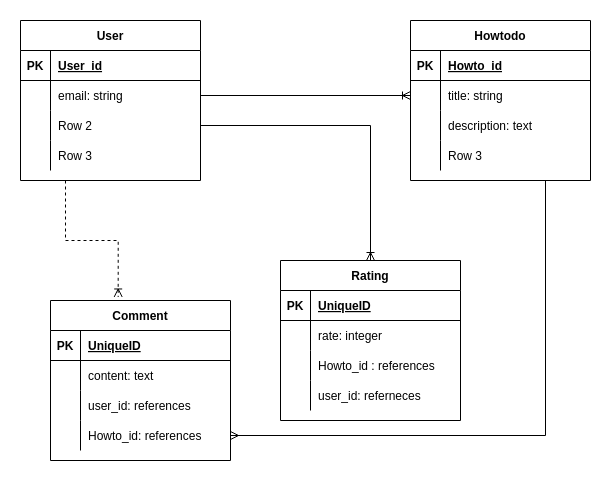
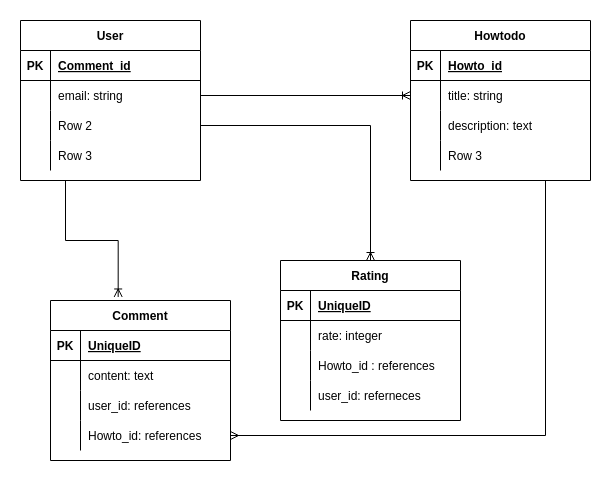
(80, 66) -> (90, 66)
(90, 241) -> (90, 241)
